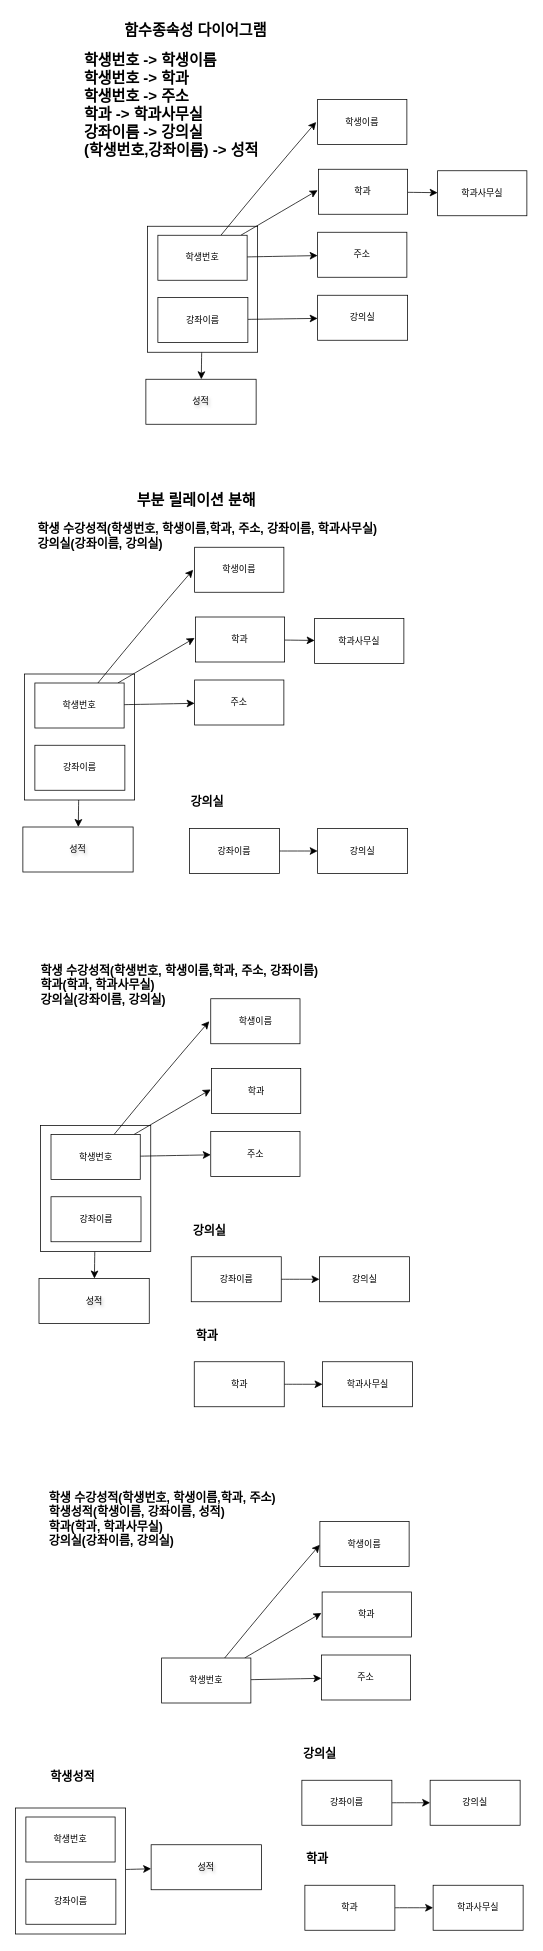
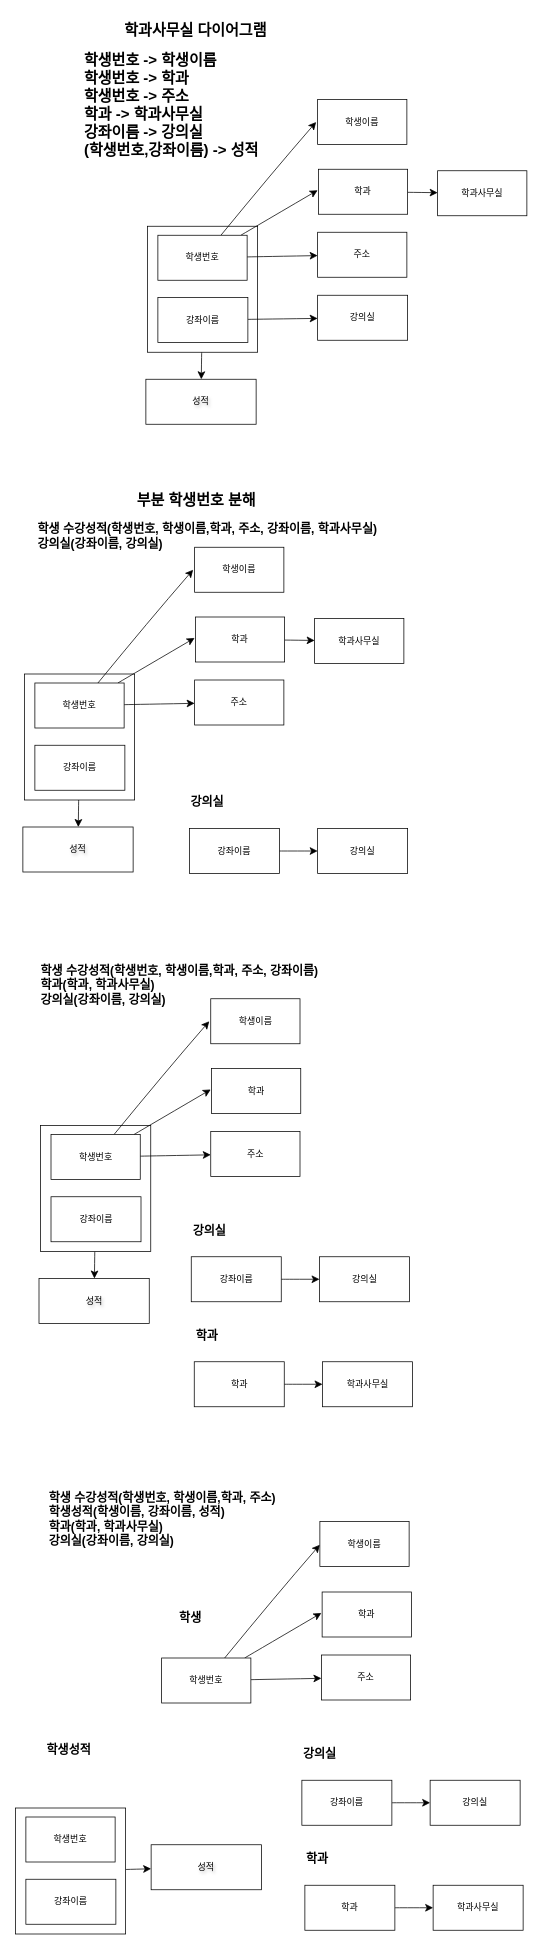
(196, 29) -> (196, 29)
(197, 499) -> (197, 499)
none -> (190, 1618)
(72, 1776) -> (68, 1750)
